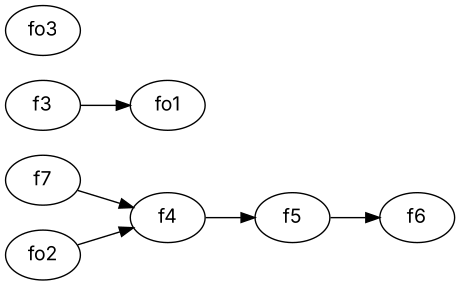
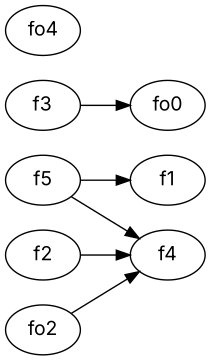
(43, 30) -> none
none -> (43, 30)
(168, 105) -> (168, 105)
(43, 180) -> (43, 255)
(223, 218) -> (99, 214)
(417, 218) -> (168, 180)
